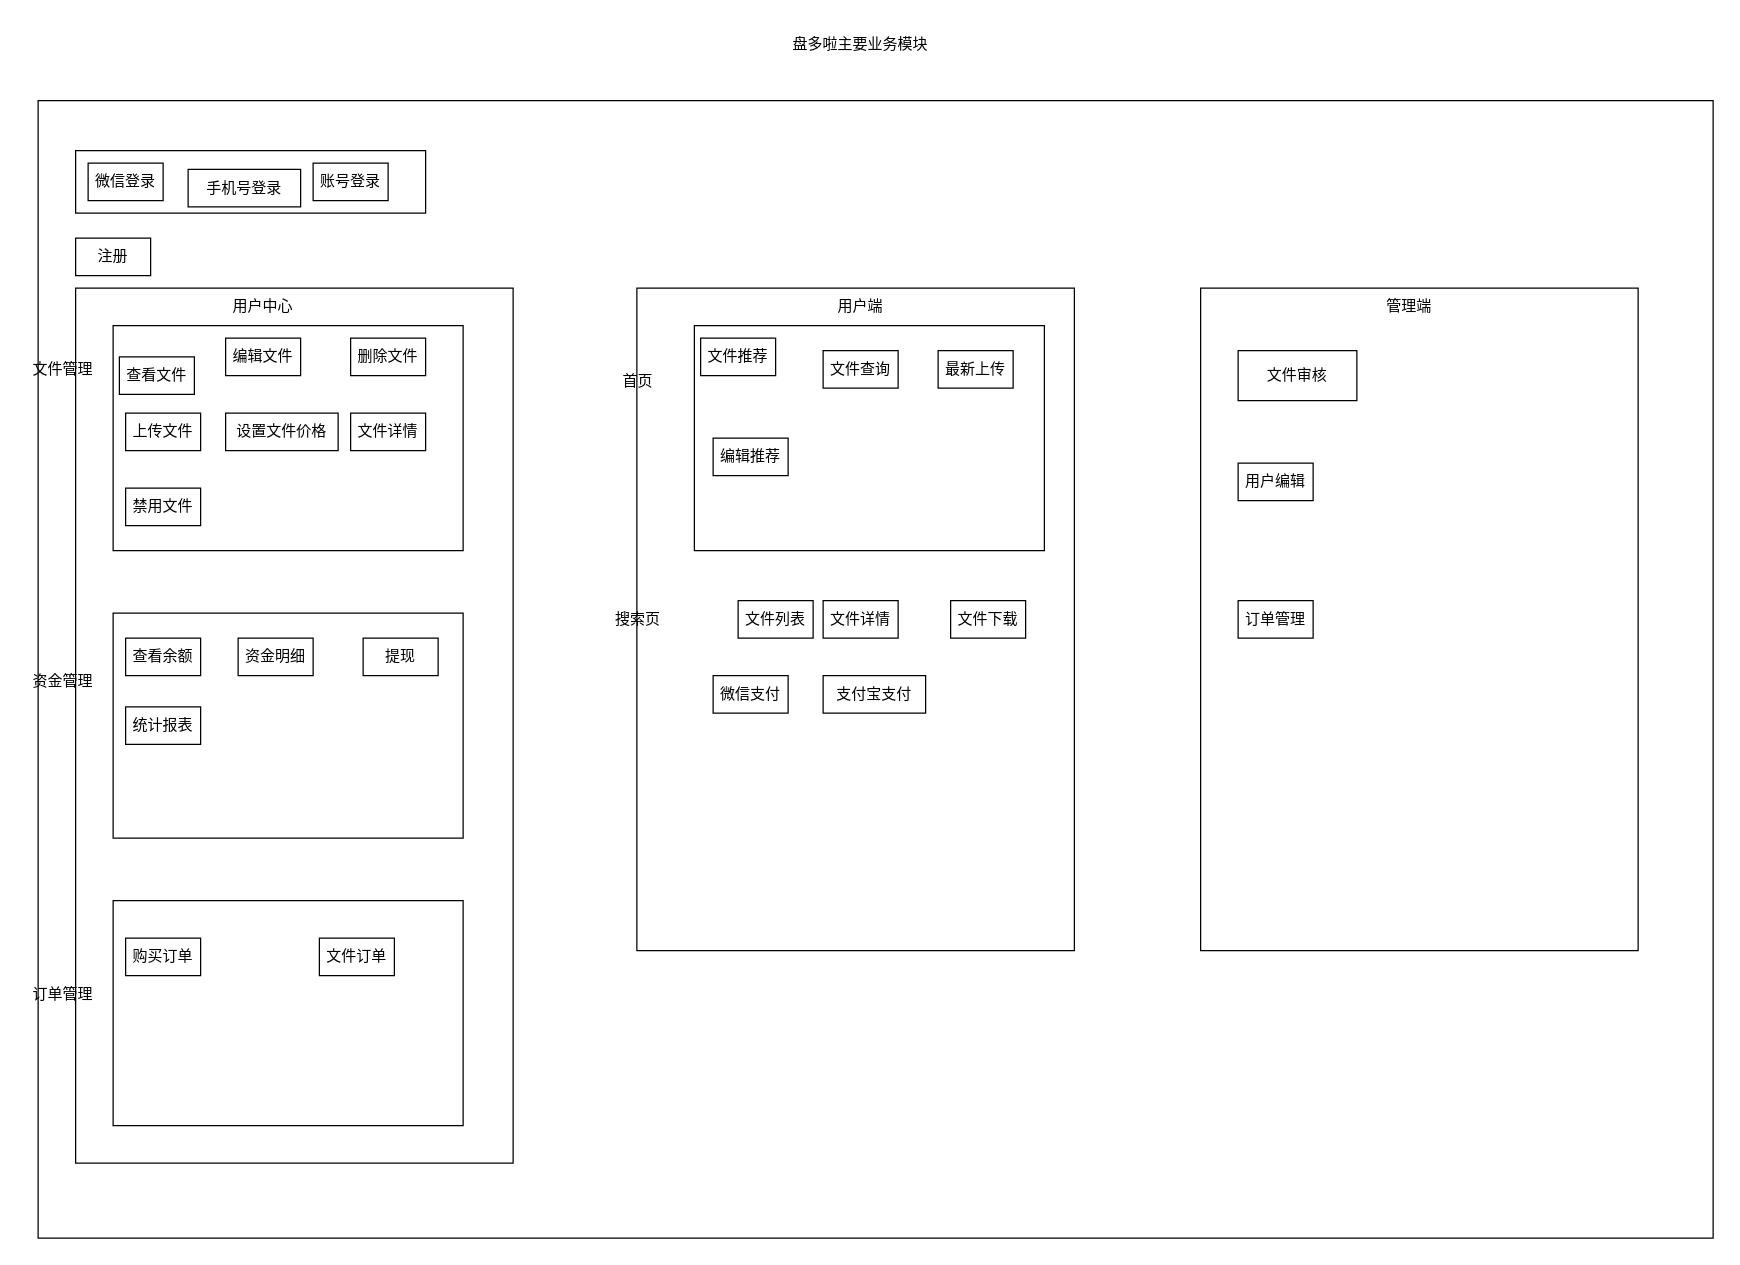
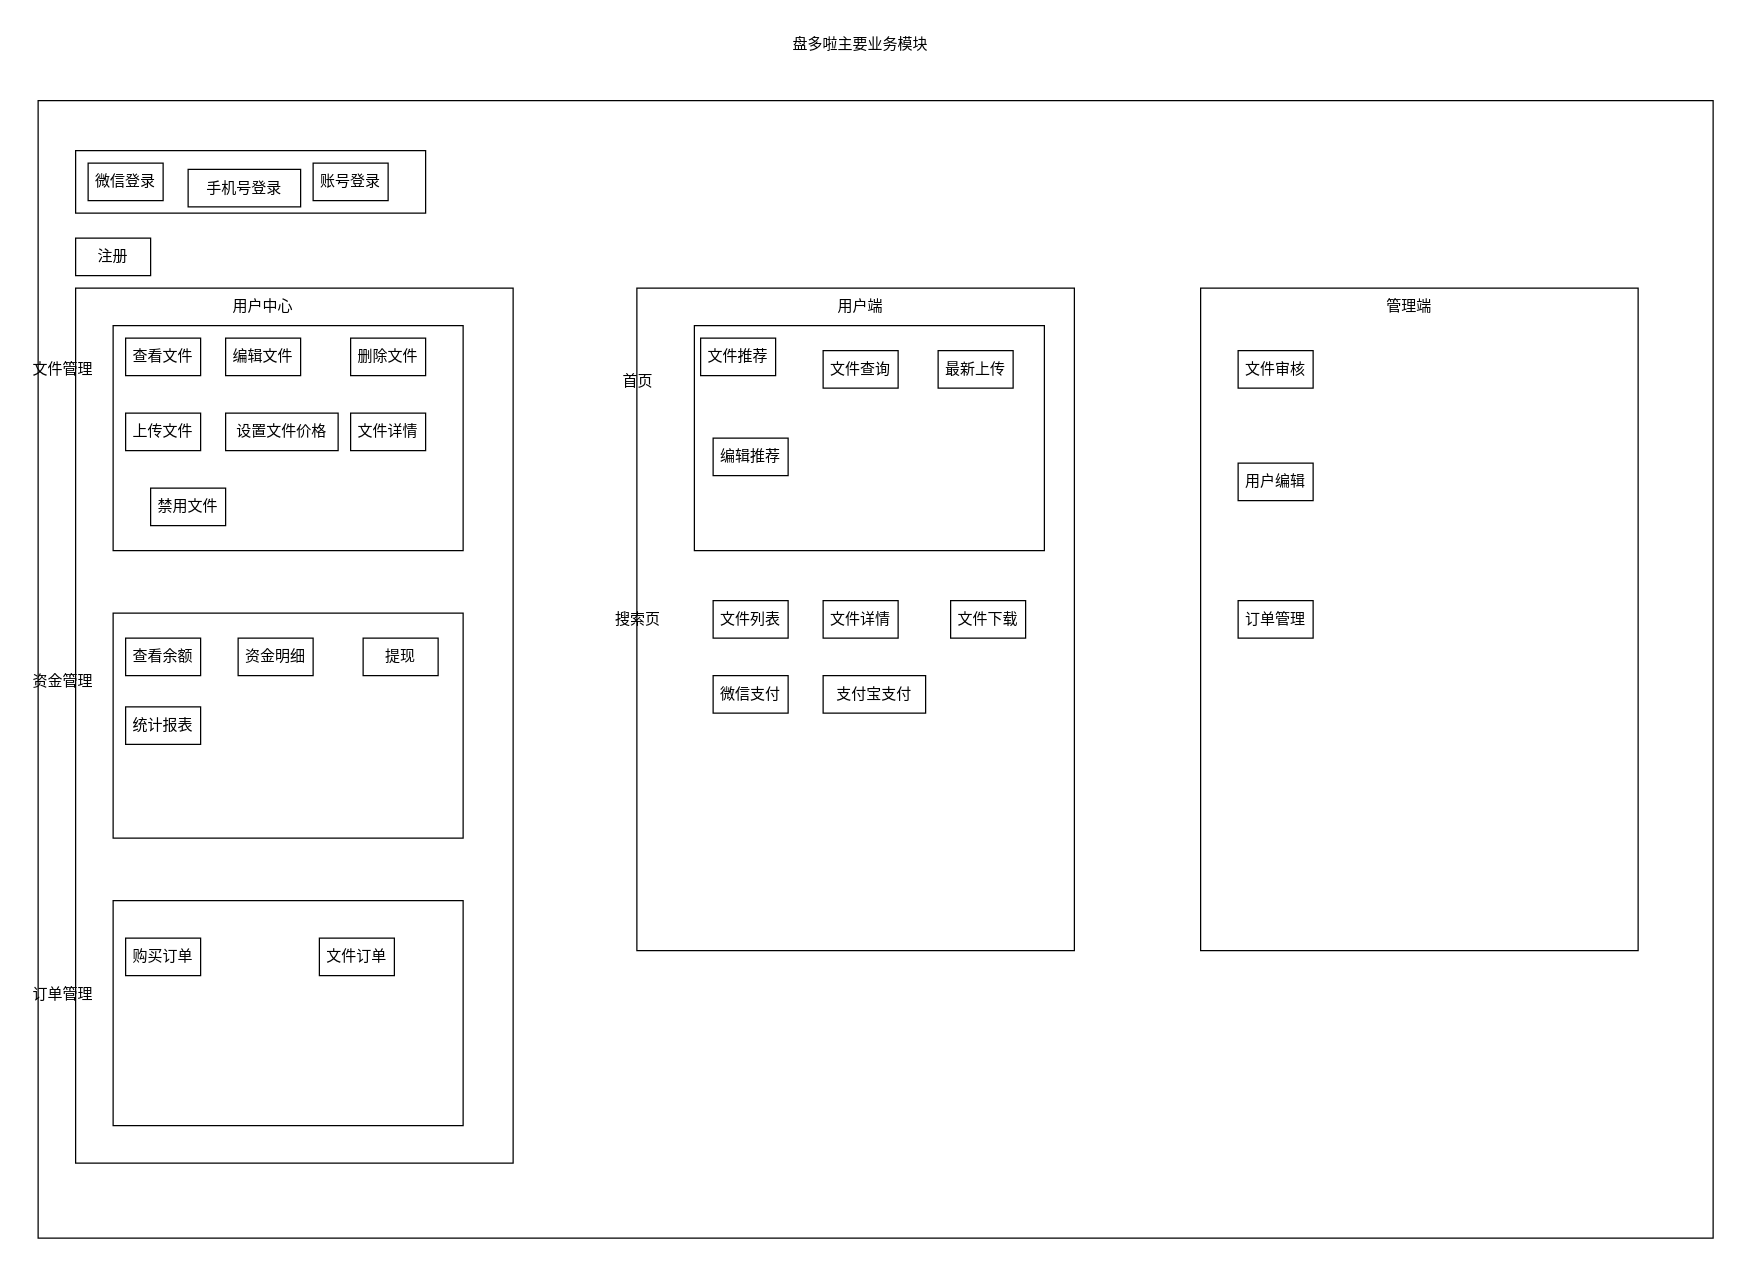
(157, 376) -> (163, 357)
(1298, 376) -> (1276, 369)
(163, 507) -> (188, 507)
(776, 619) -> (751, 619)
